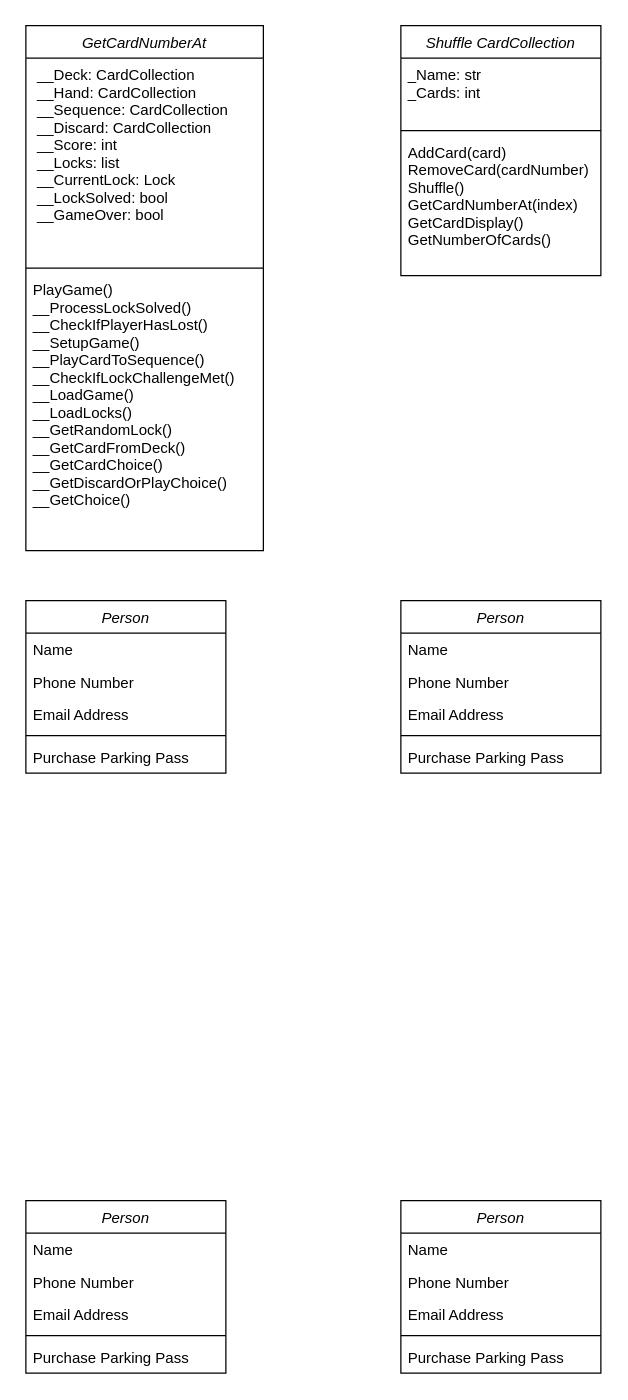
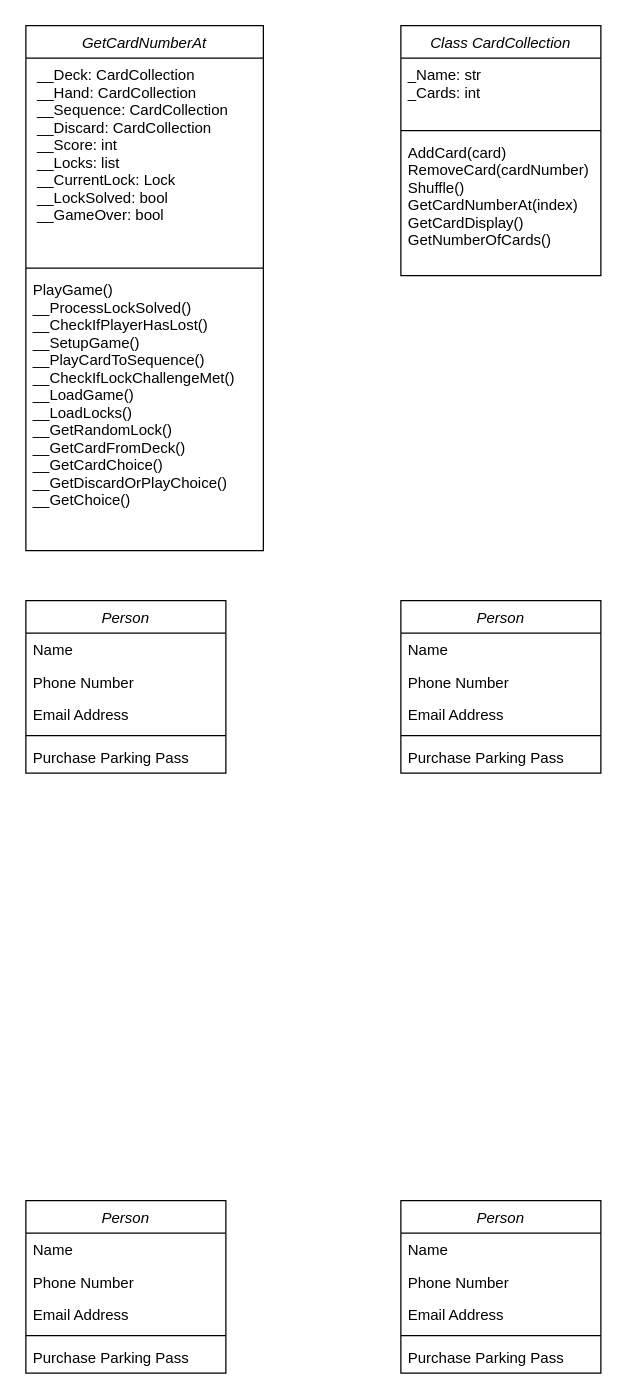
(500, 43) -> (500, 43)
